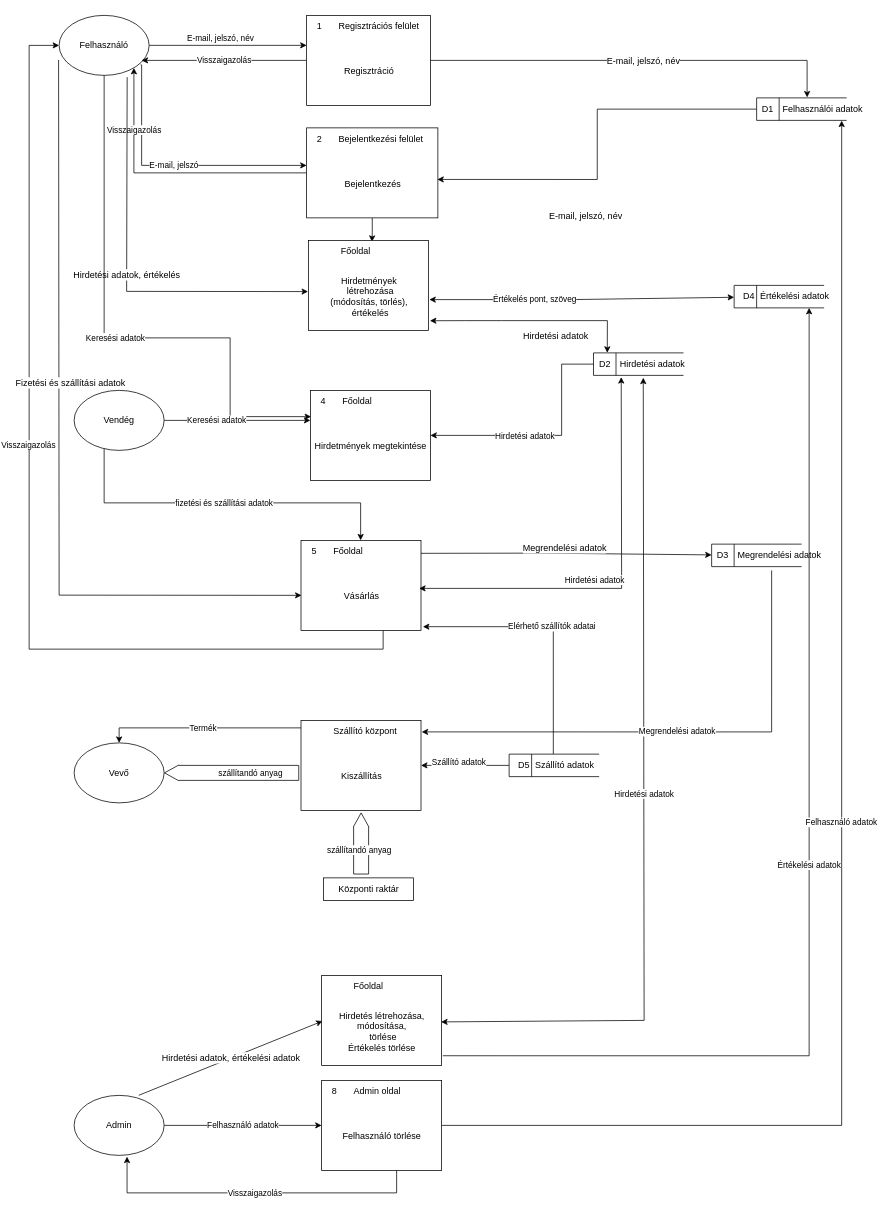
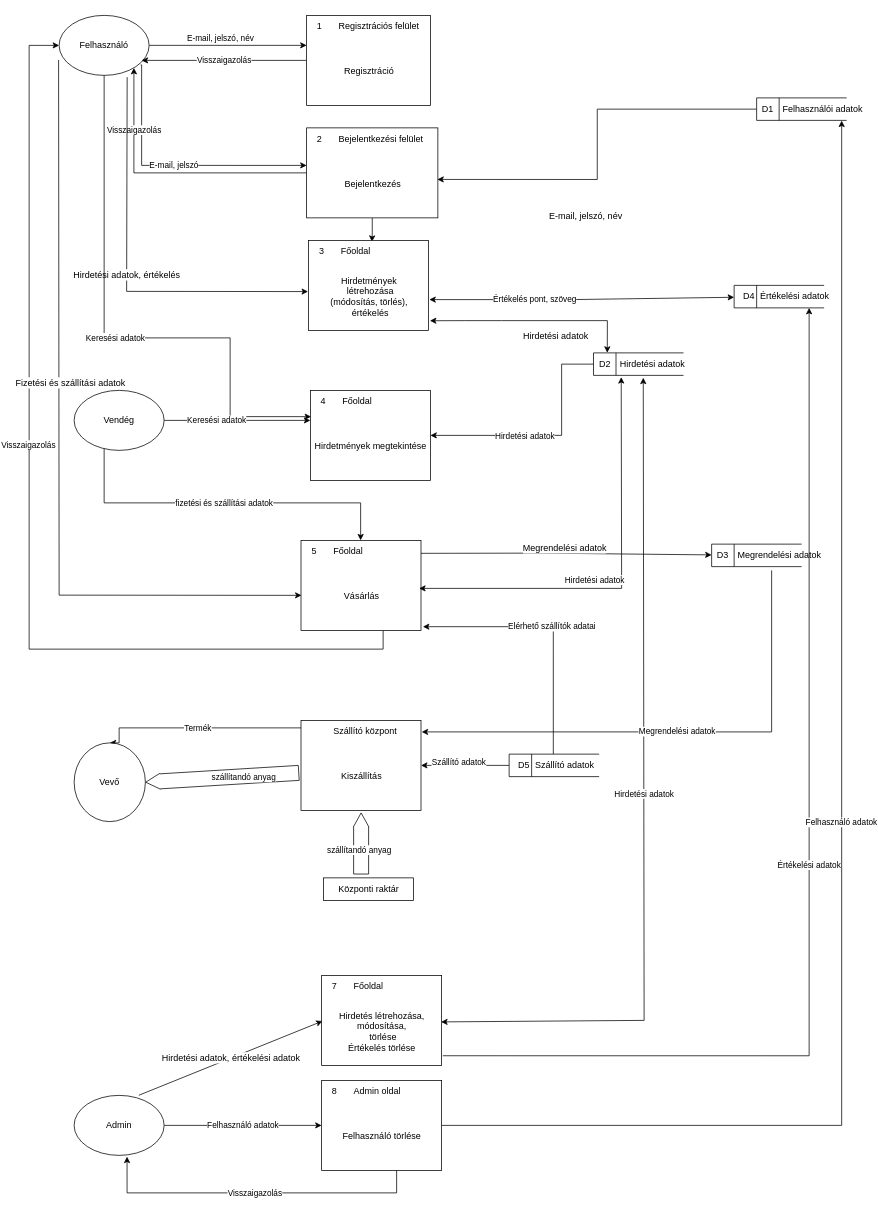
(619, 60) -> none
none -> (321, 252)
(119, 773) -> (110, 782)
none -> (335, 987)
